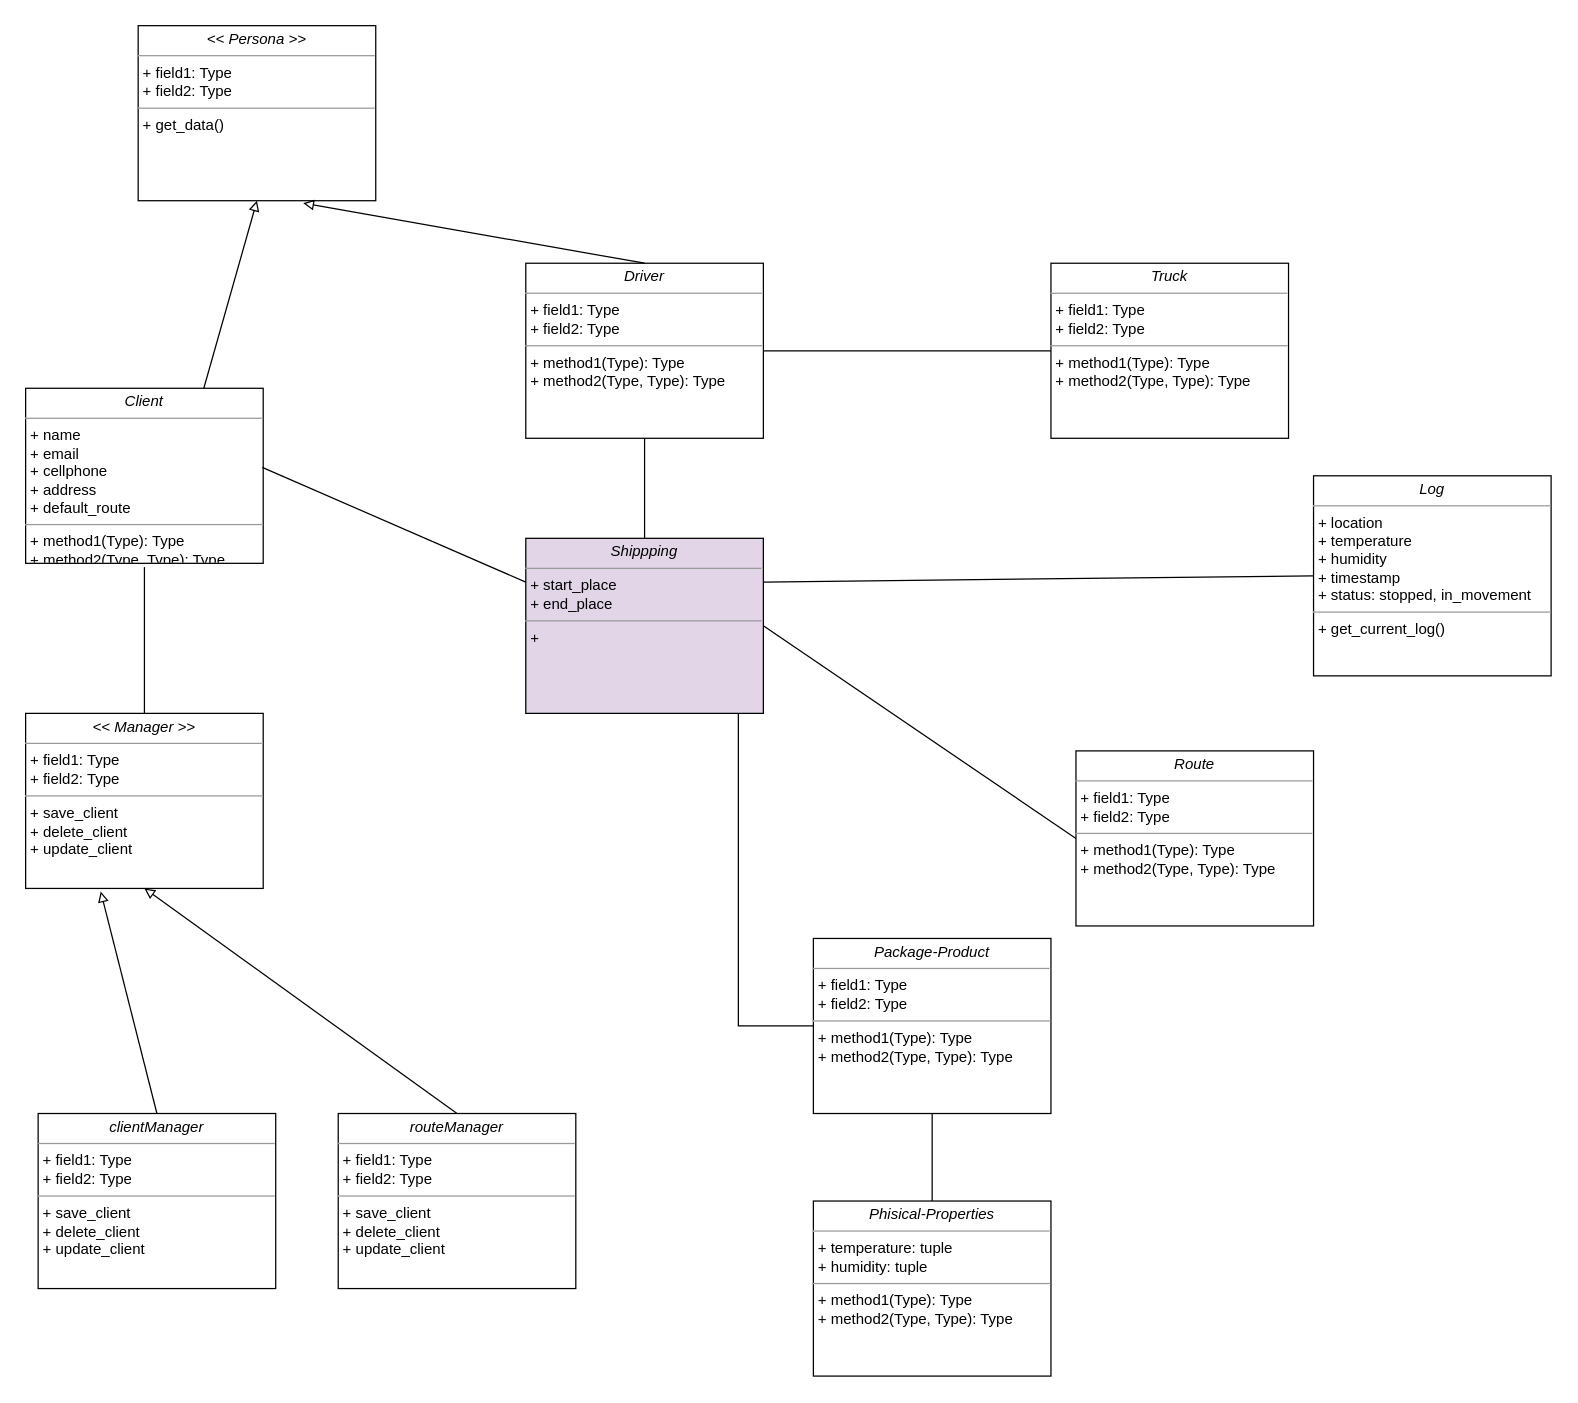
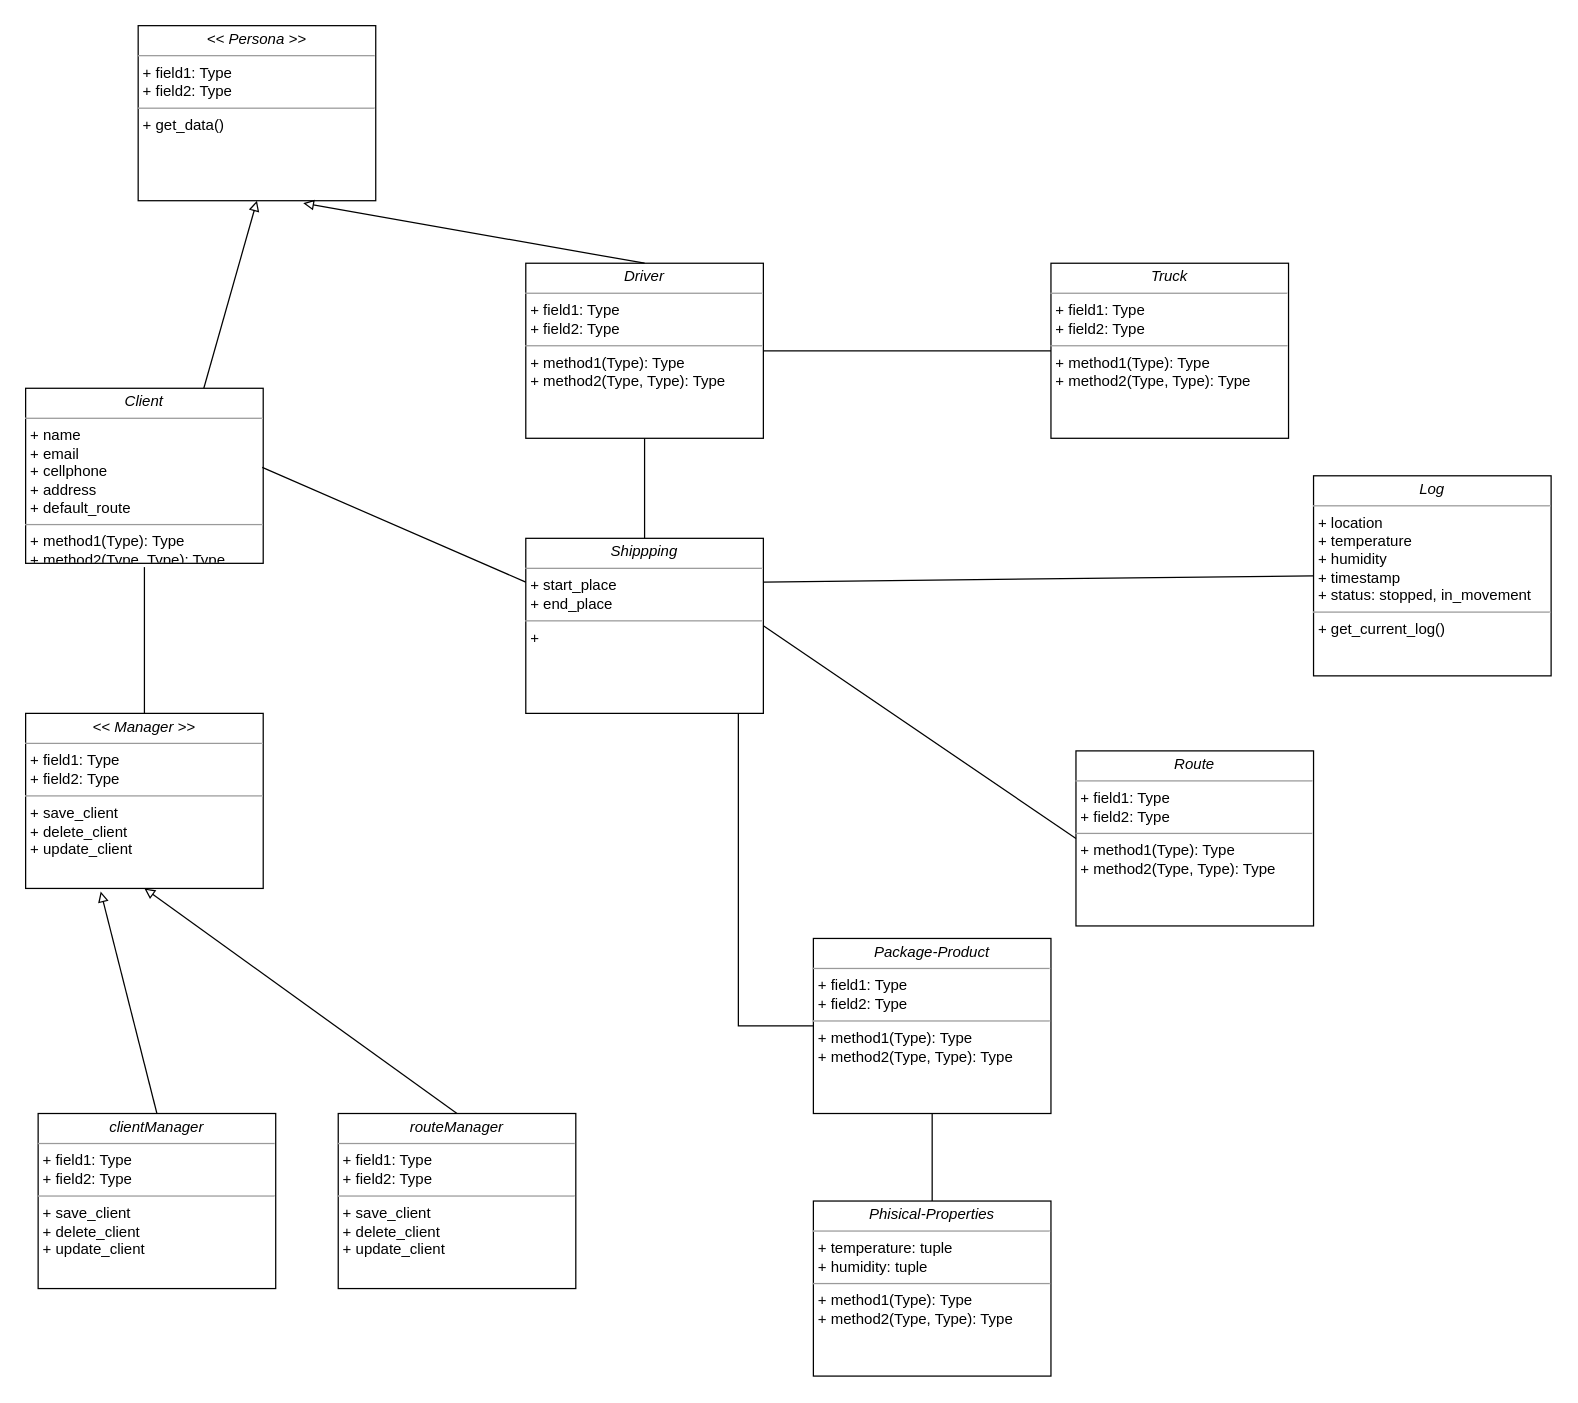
(644, 626) -> (644, 626)
